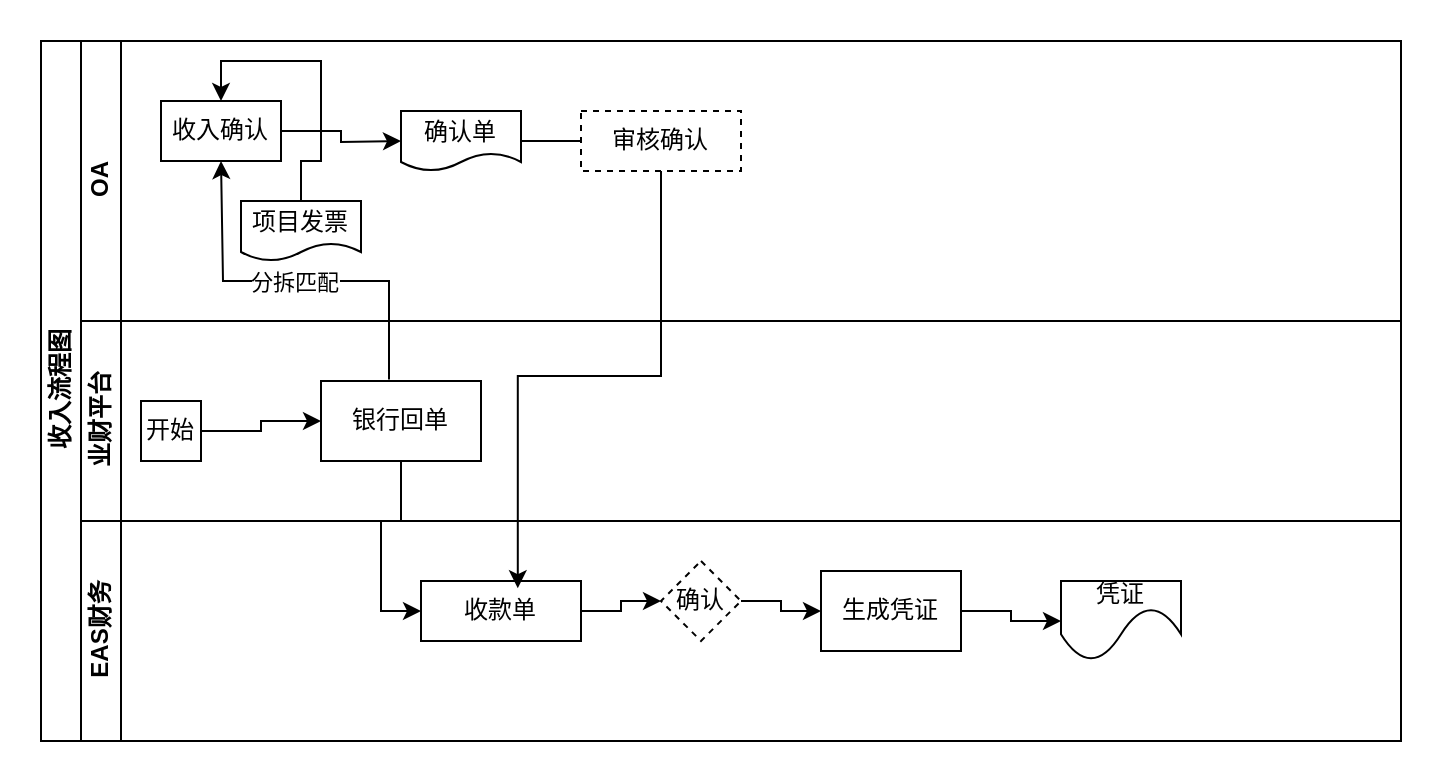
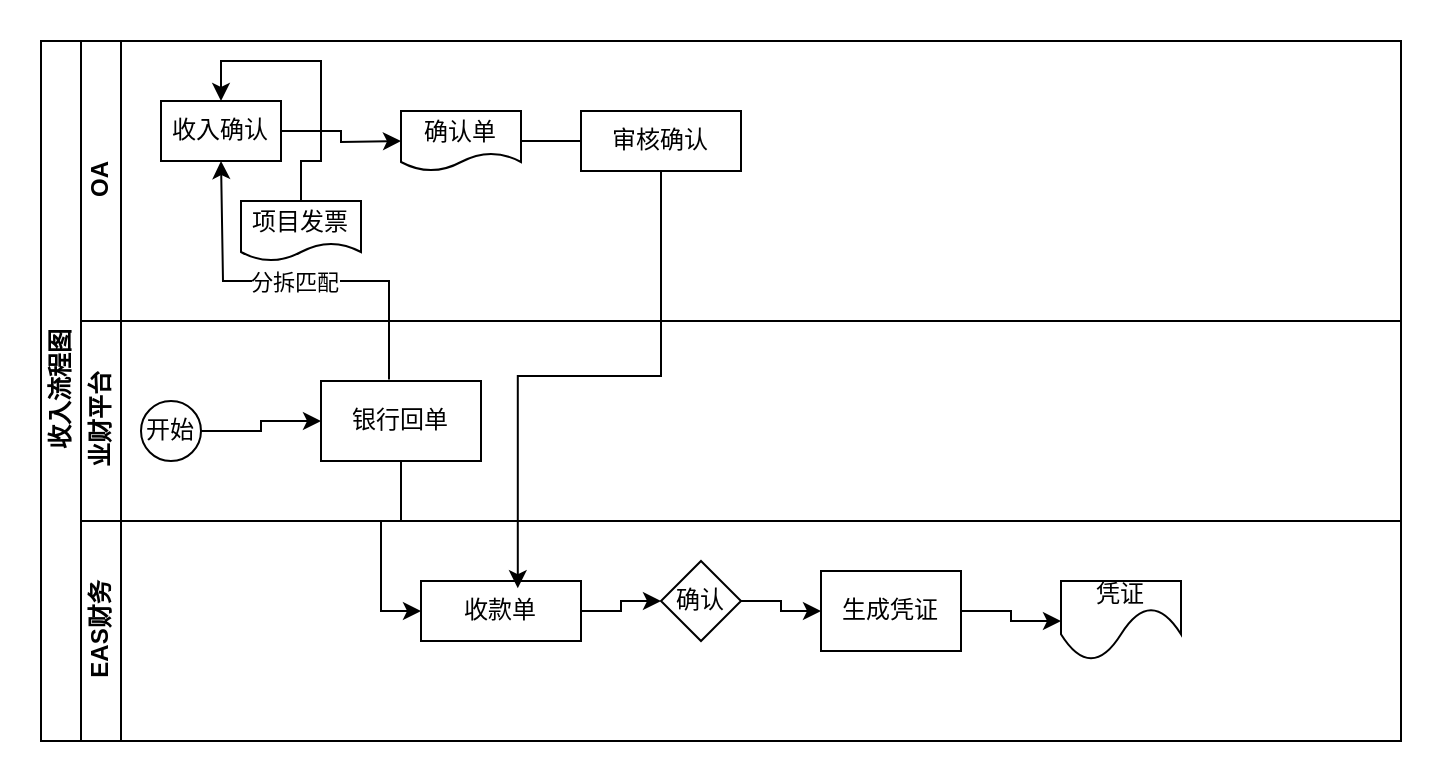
(661, 141) -> (661, 141)
(171, 431) -> (171, 431)
(701, 601) -> (701, 601)
